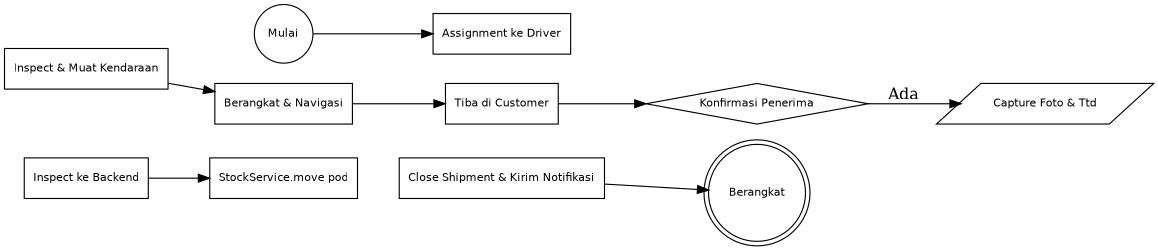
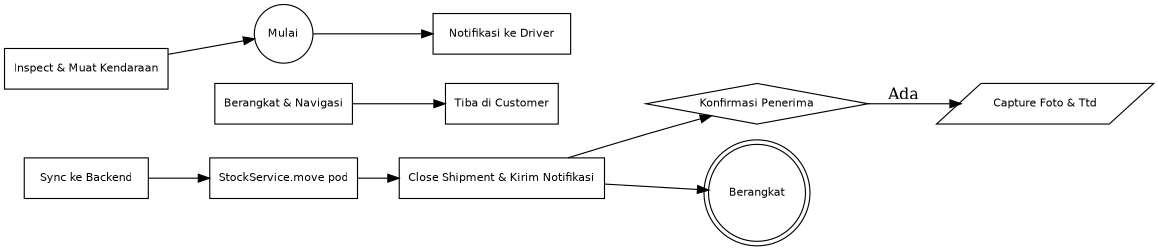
(502, 34) -> (502, 34)
(186, 86) -> (206, 48)
(597, 104) -> (634, 138)
(86, 178) -> (86, 178)
none -> (373, 178)
